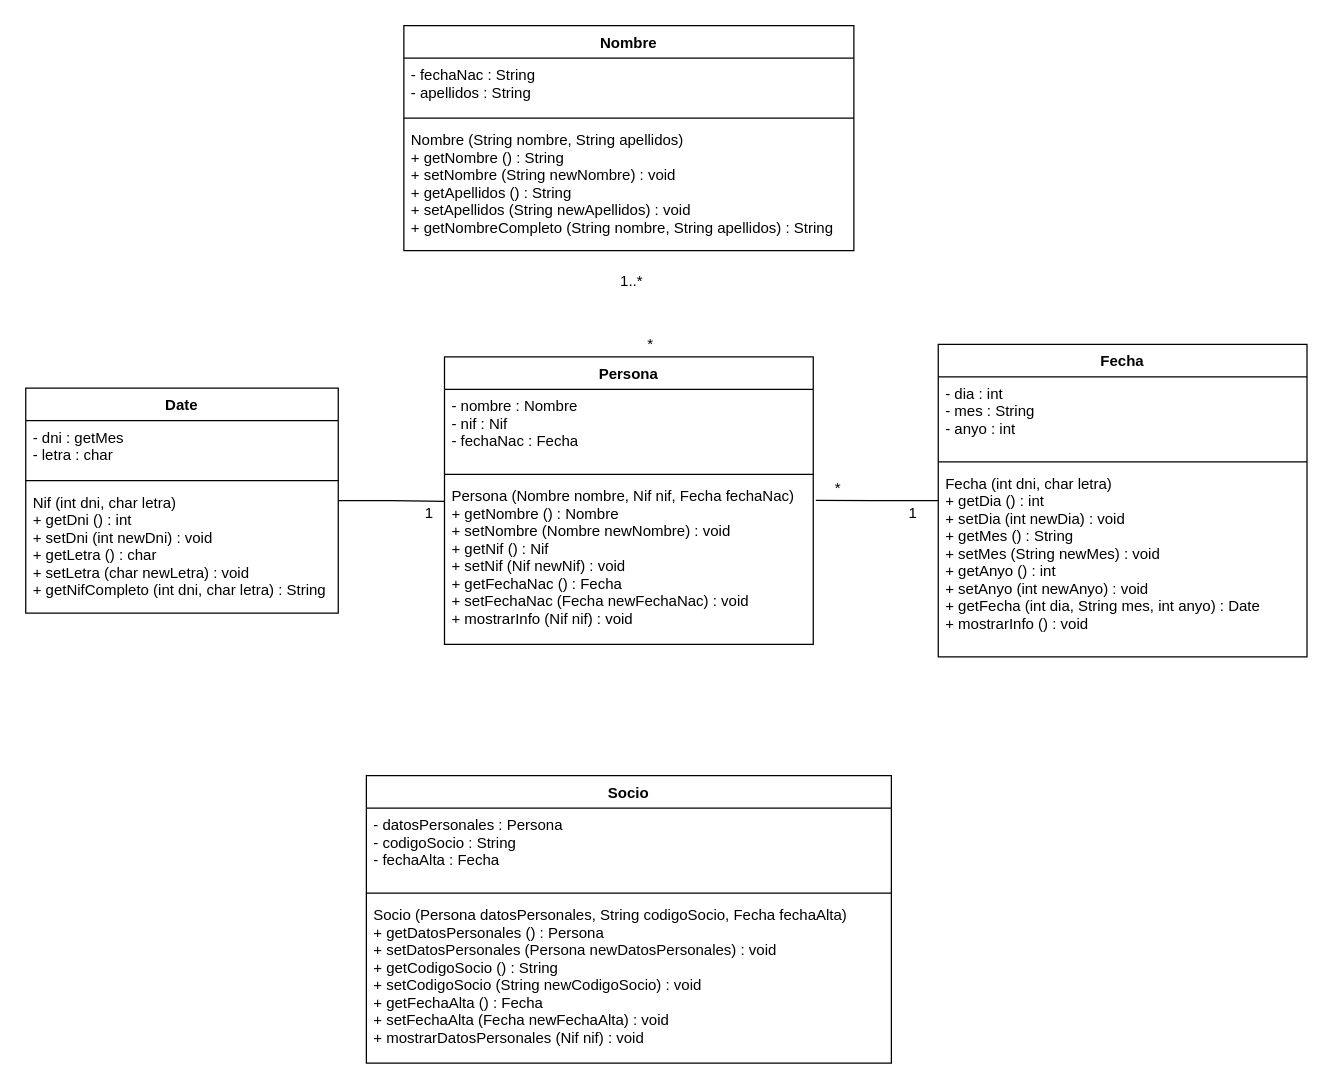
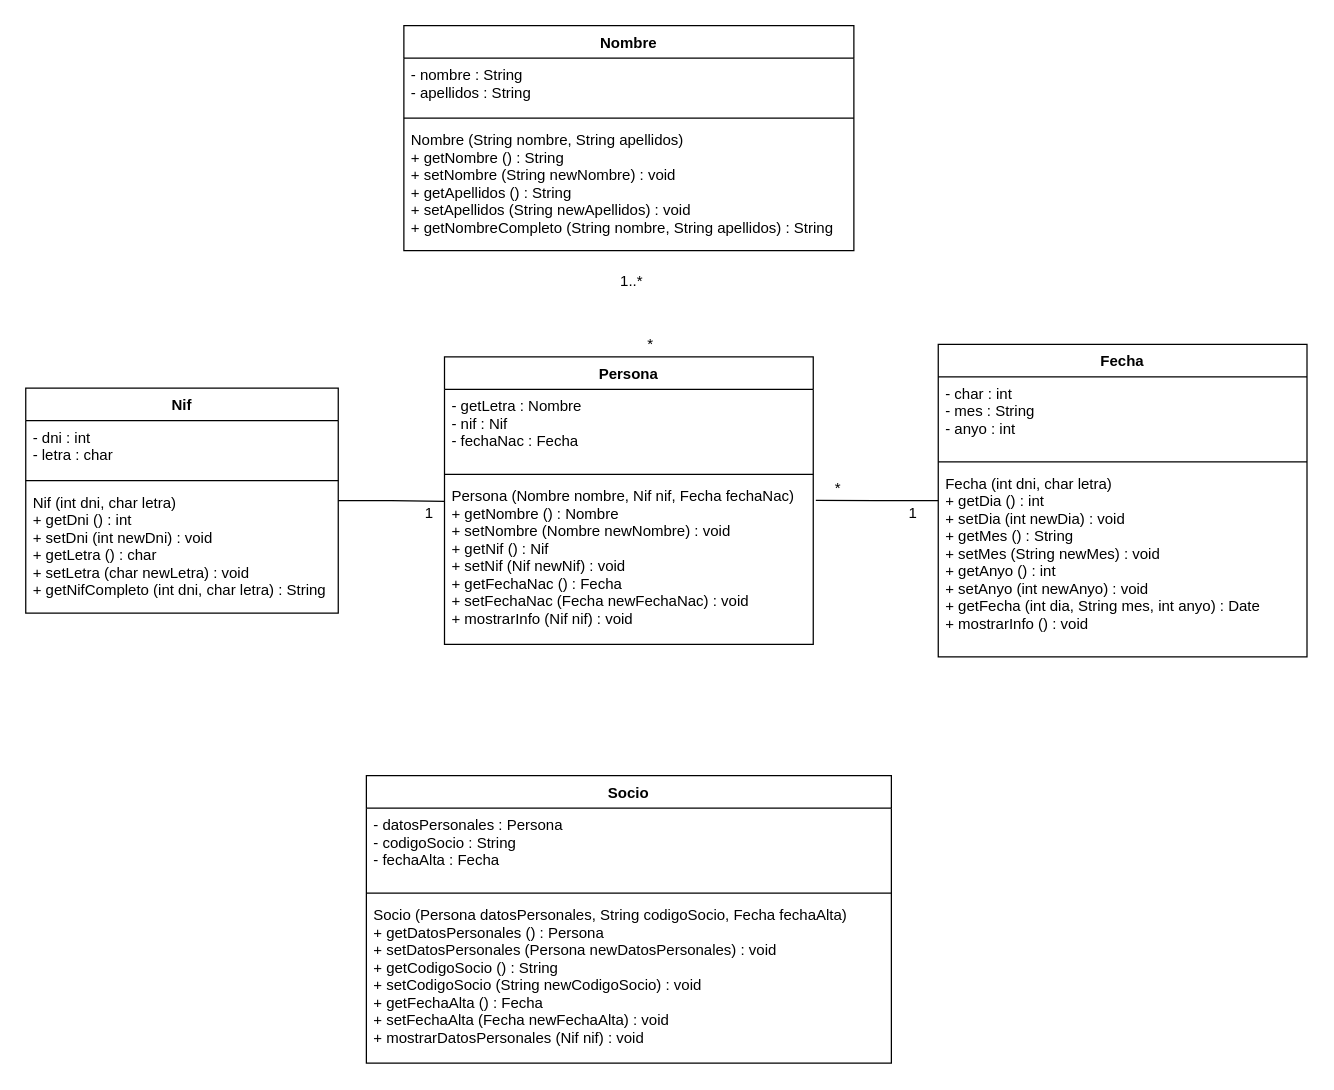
(481, 75) -> (472, 75)
(980, 394) -> (986, 394)
(181, 405) -> (181, 405)
(515, 406) -> (523, 406)
(82, 438) -> (67, 438)
